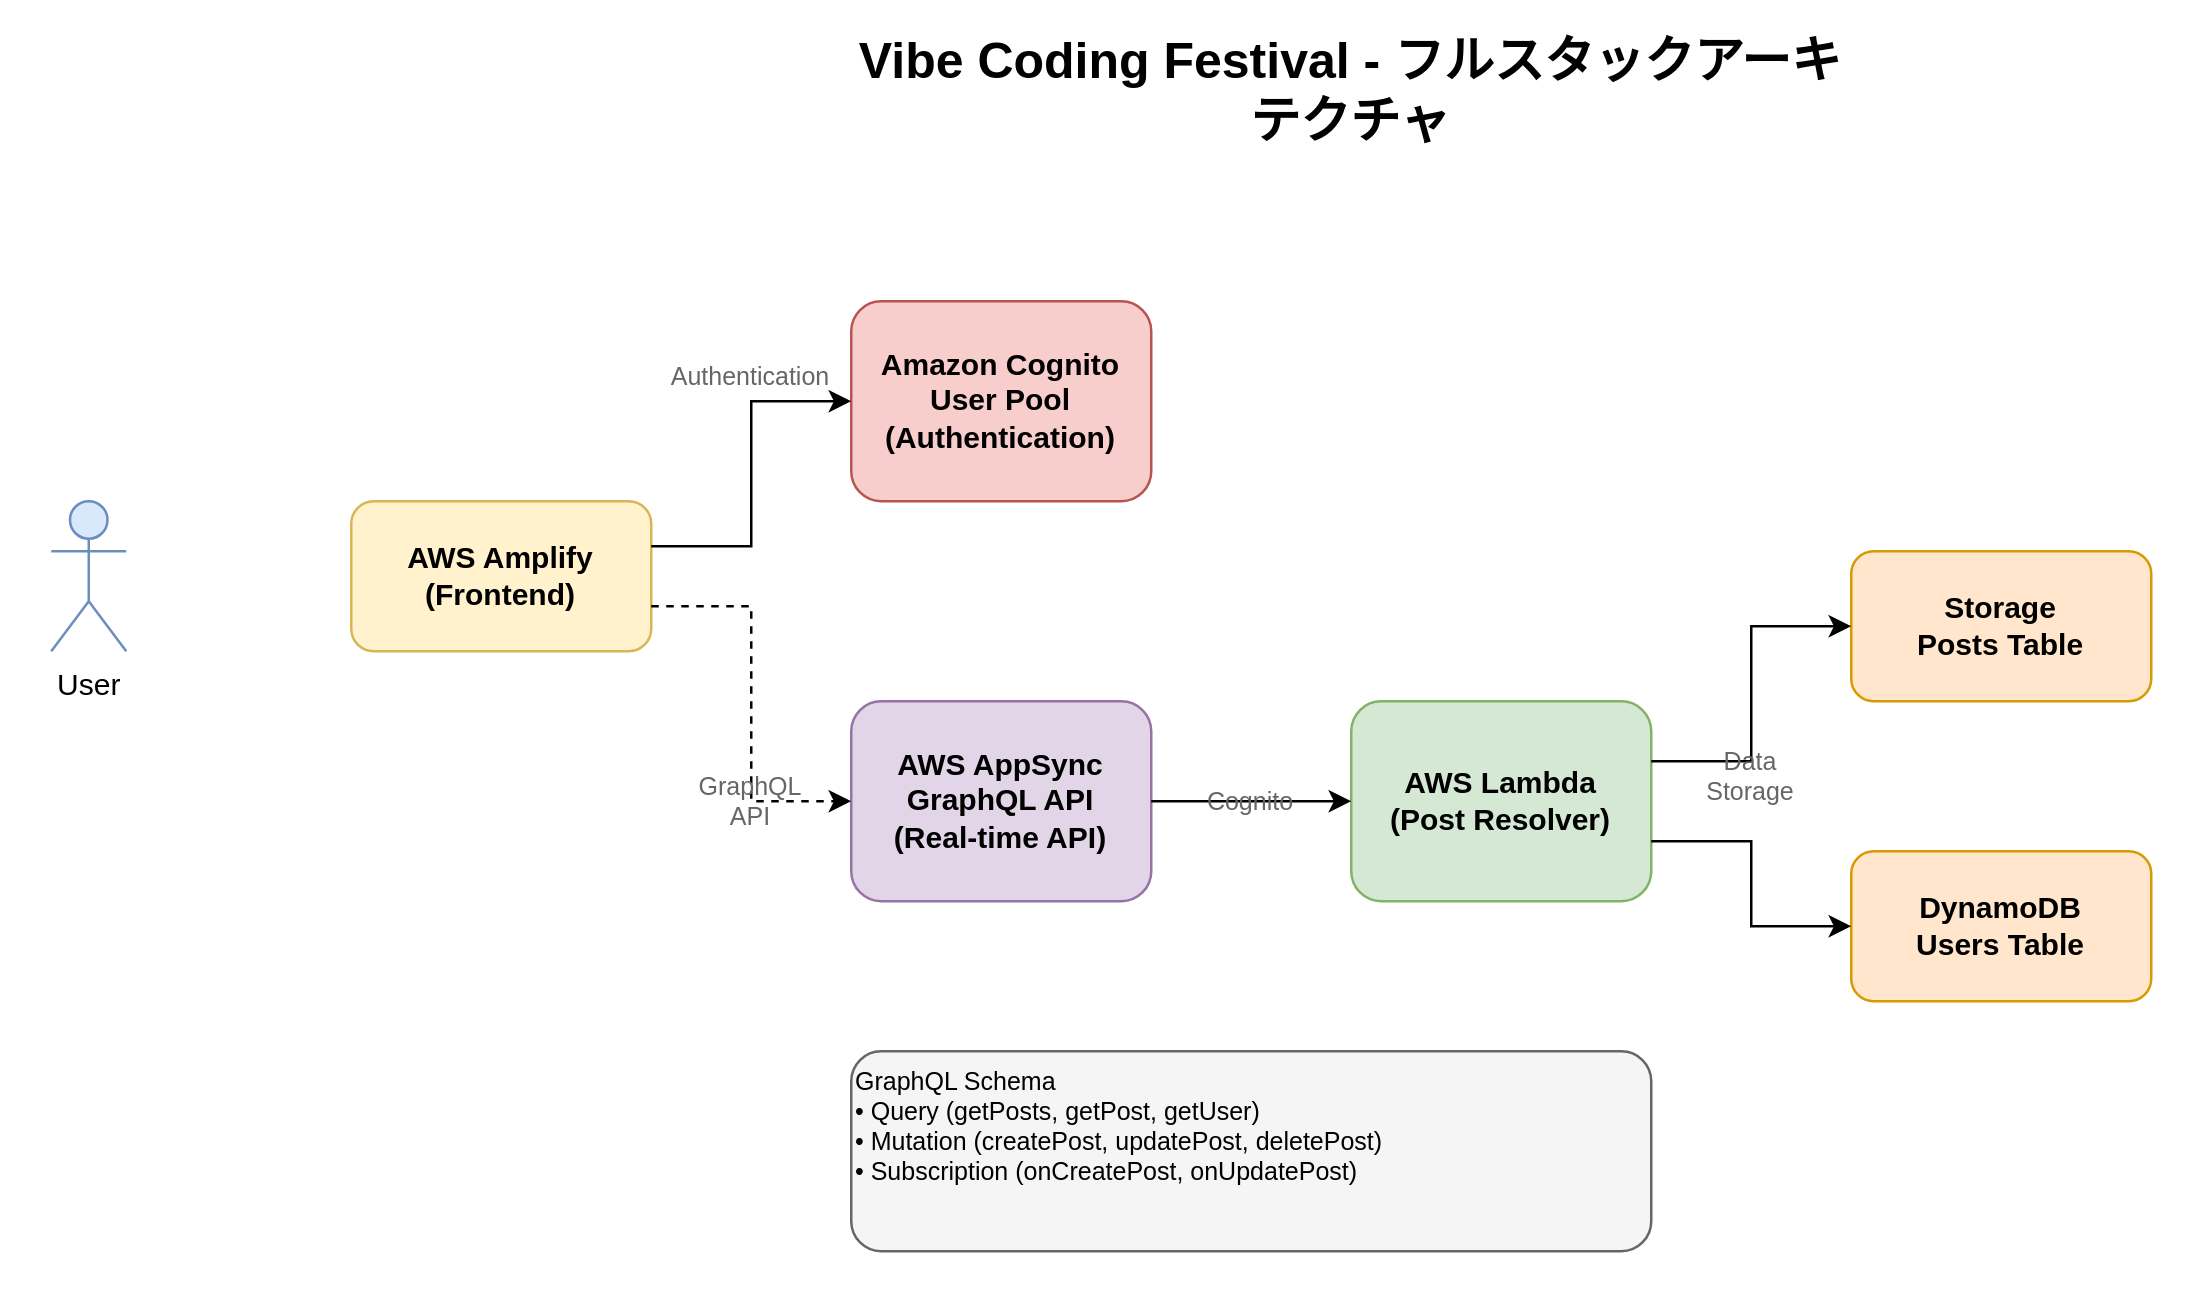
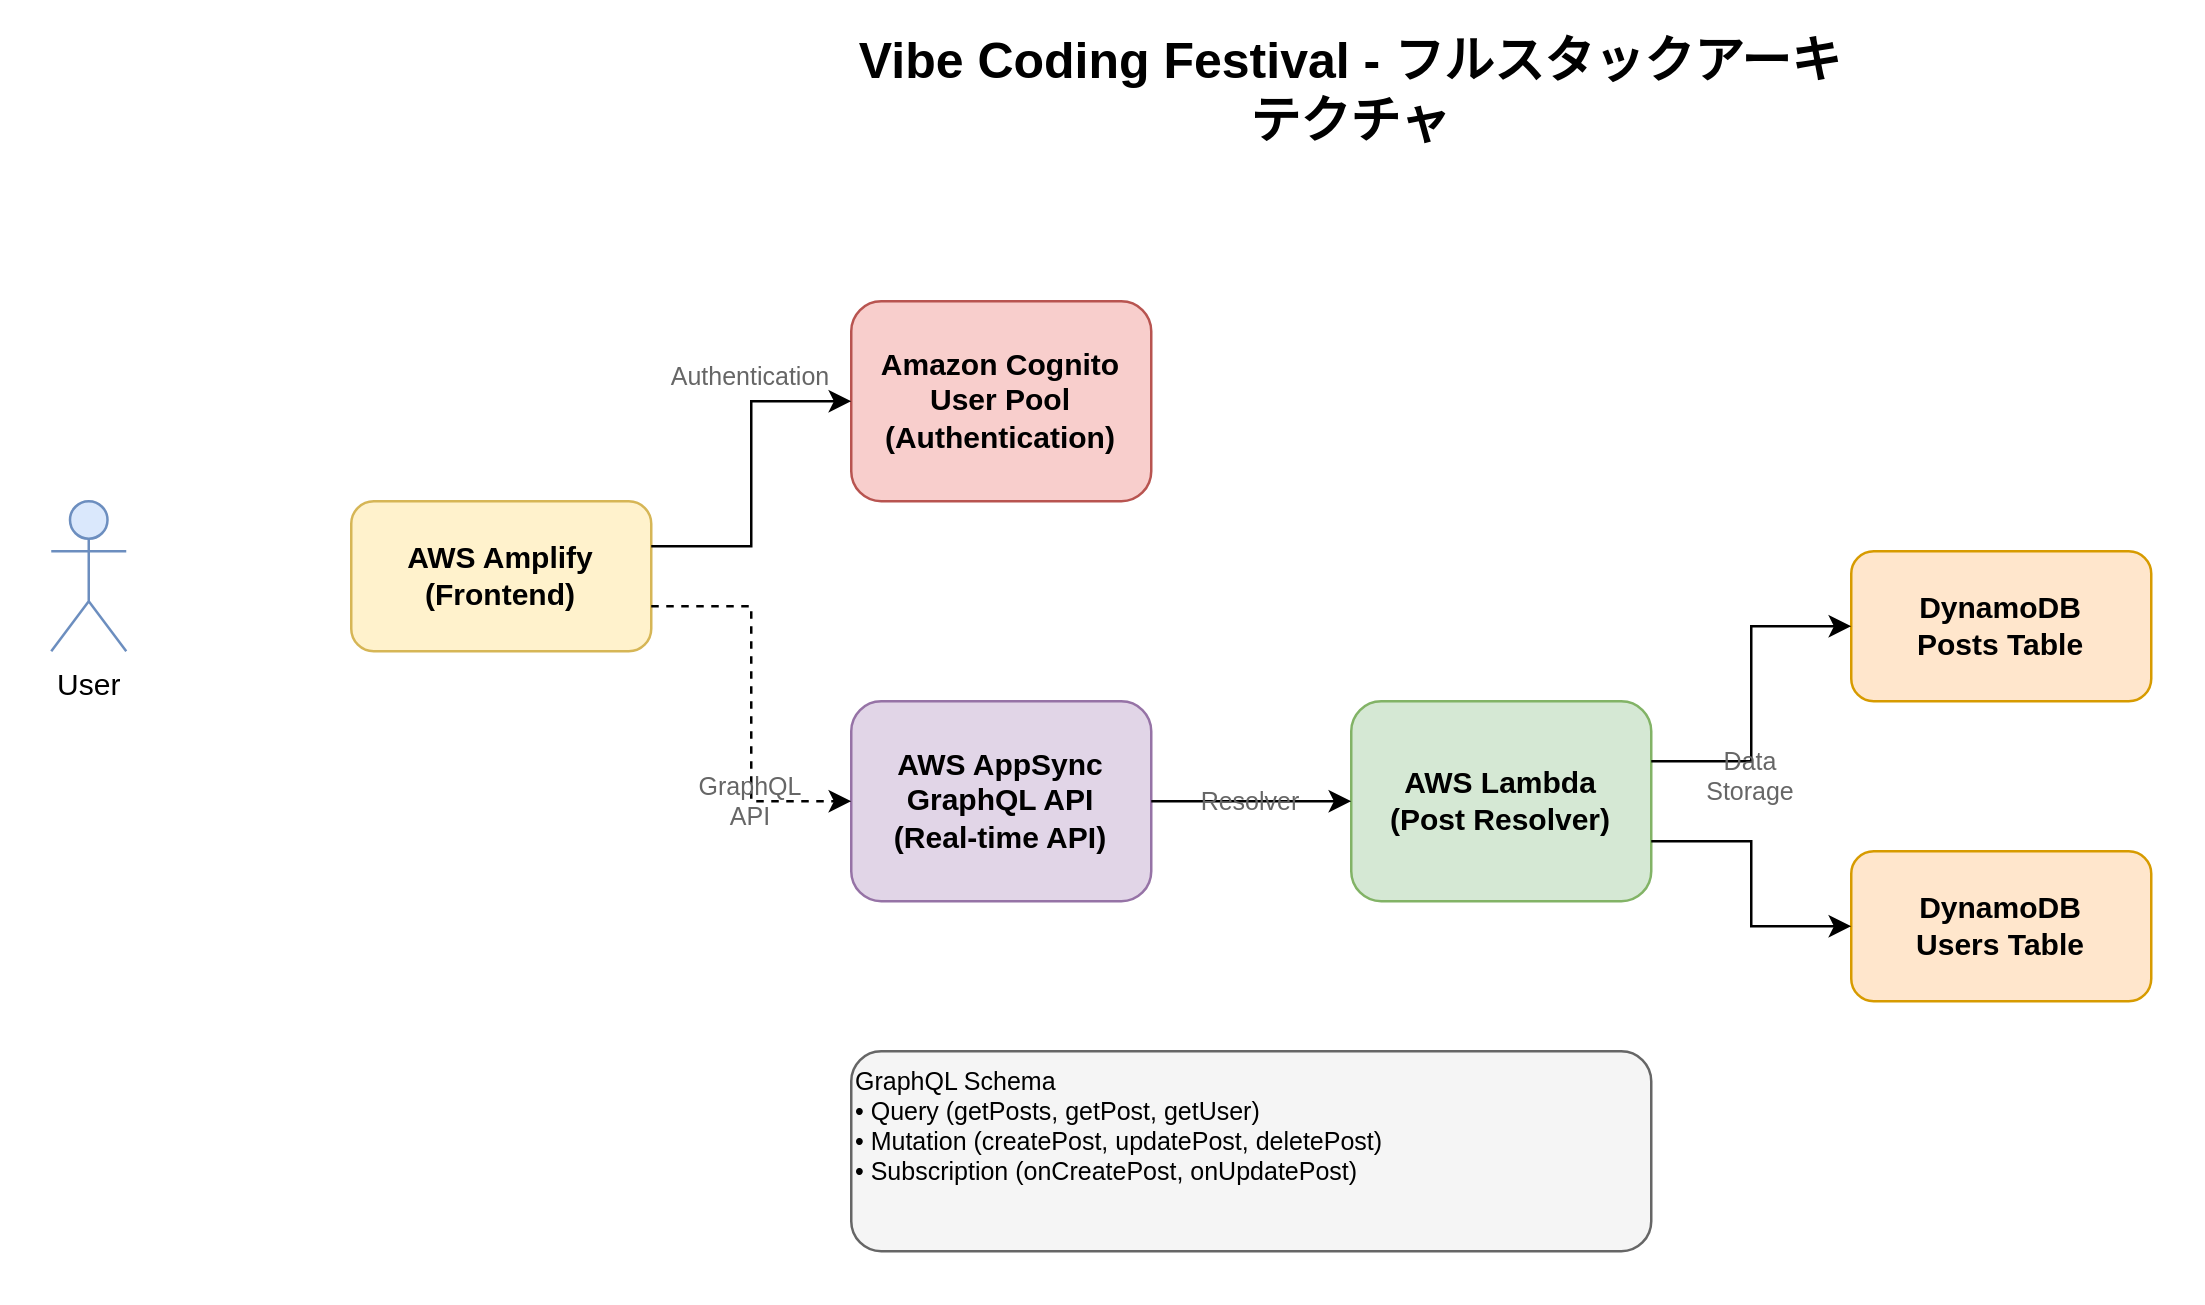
(2001, 626) -> (2001, 626)
(1251, 801) -> (1251, 801)
